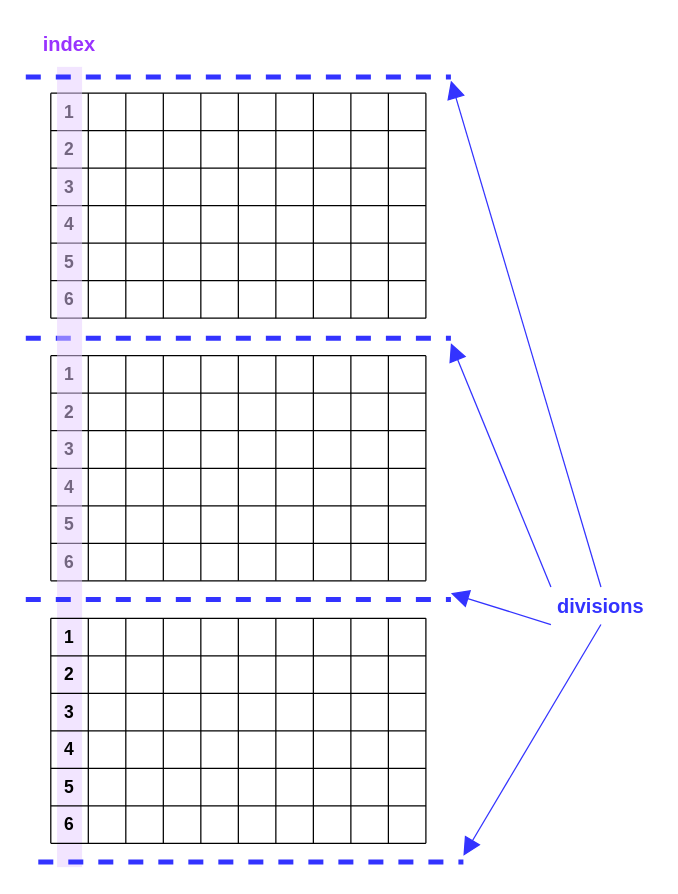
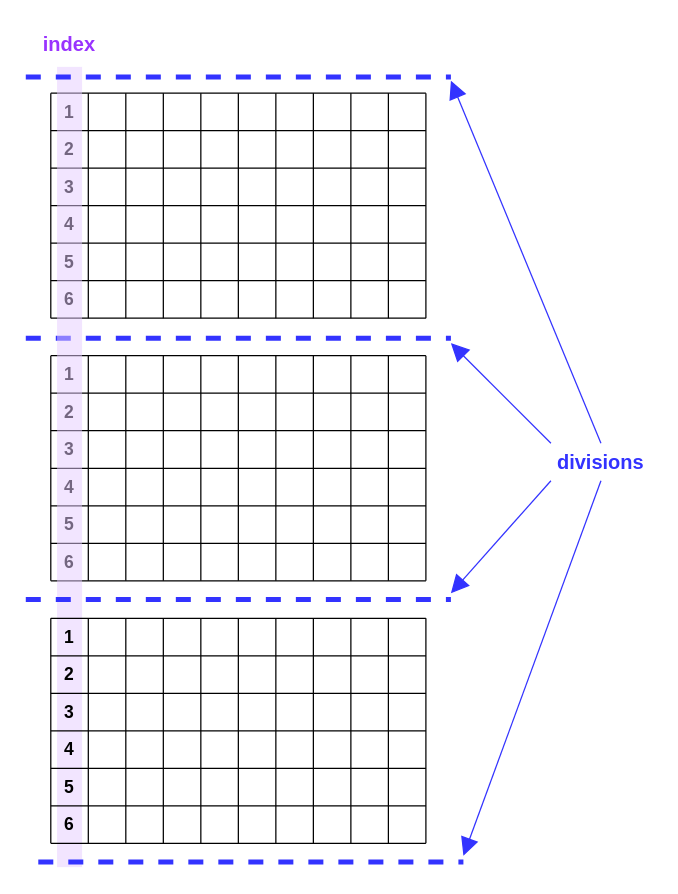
(601, 606) -> (601, 462)
